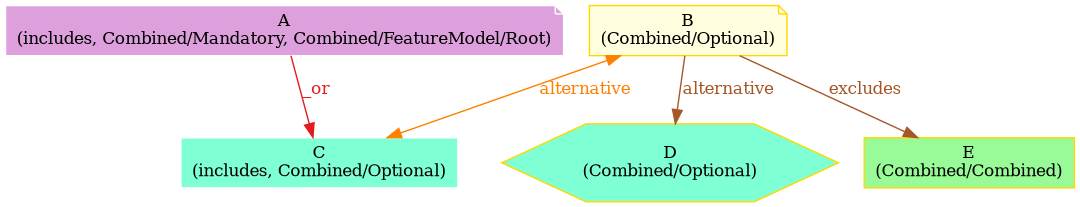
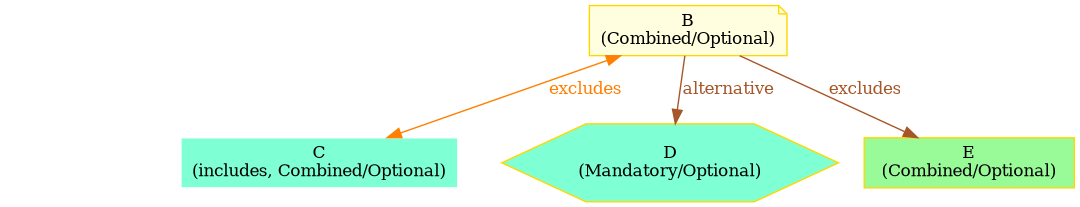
(285, 31) -> none
(585, 90) -> (585, 90)
(670, 163) -> (670, 163)
(969, 163) -> (969, 163)
